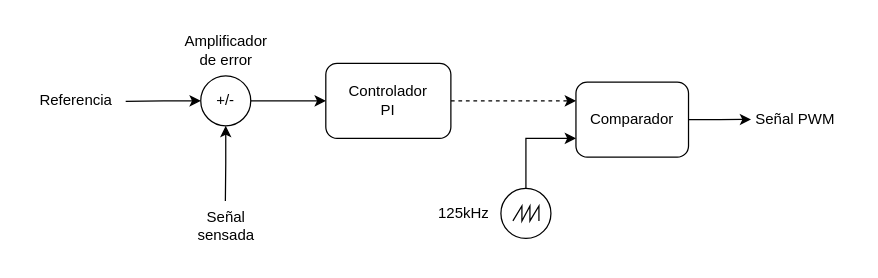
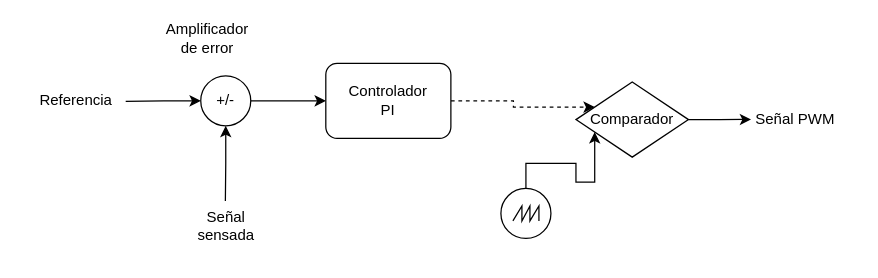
(226, 51) -> (207, 38)
(632, 119) -> (632, 119)
(463, 213) -> none
